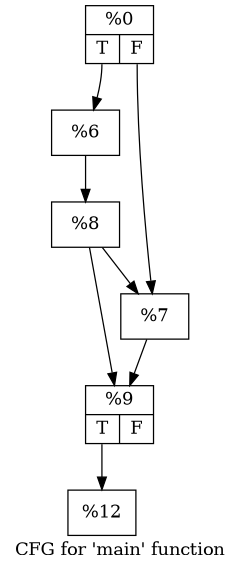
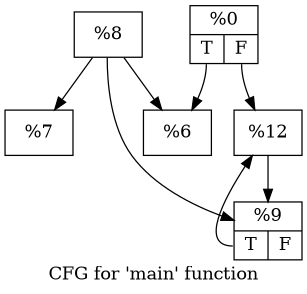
(86, 172) -> (139, 78)
(141, 173) -> (244, 82)
(140, 357) -> (268, 172)
